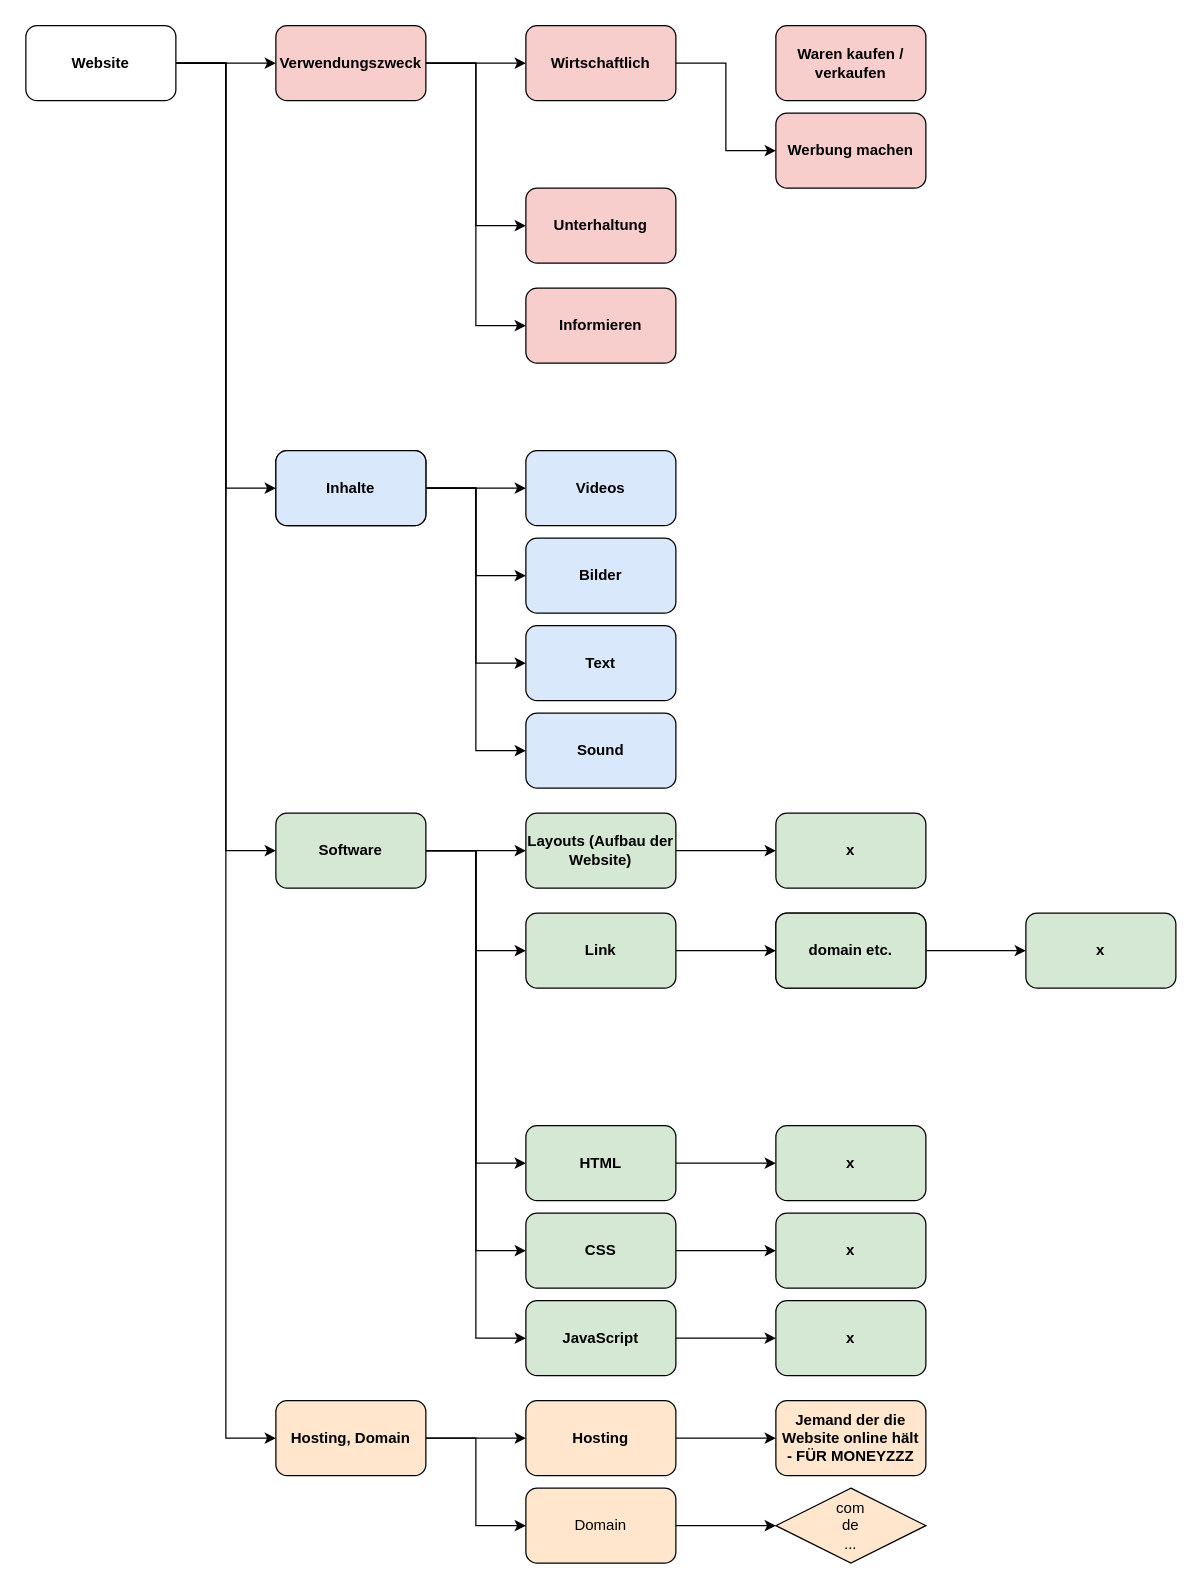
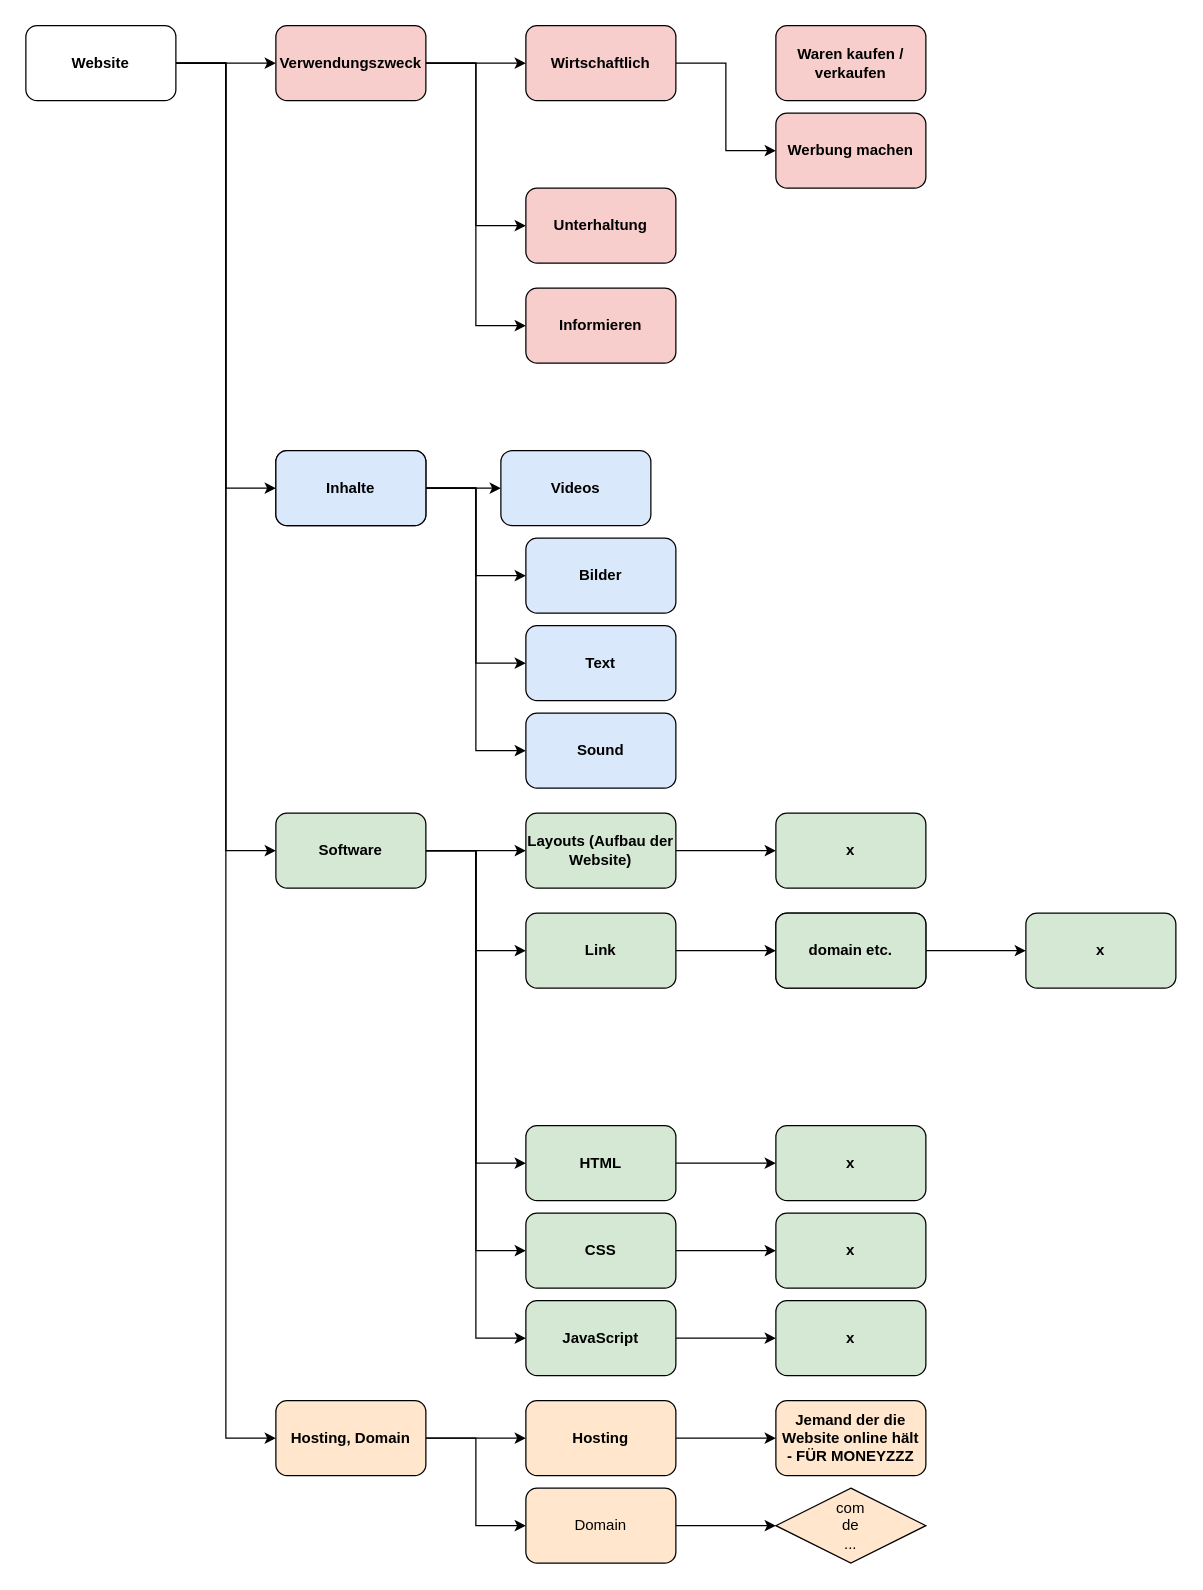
(601, 488) -> (576, 488)
